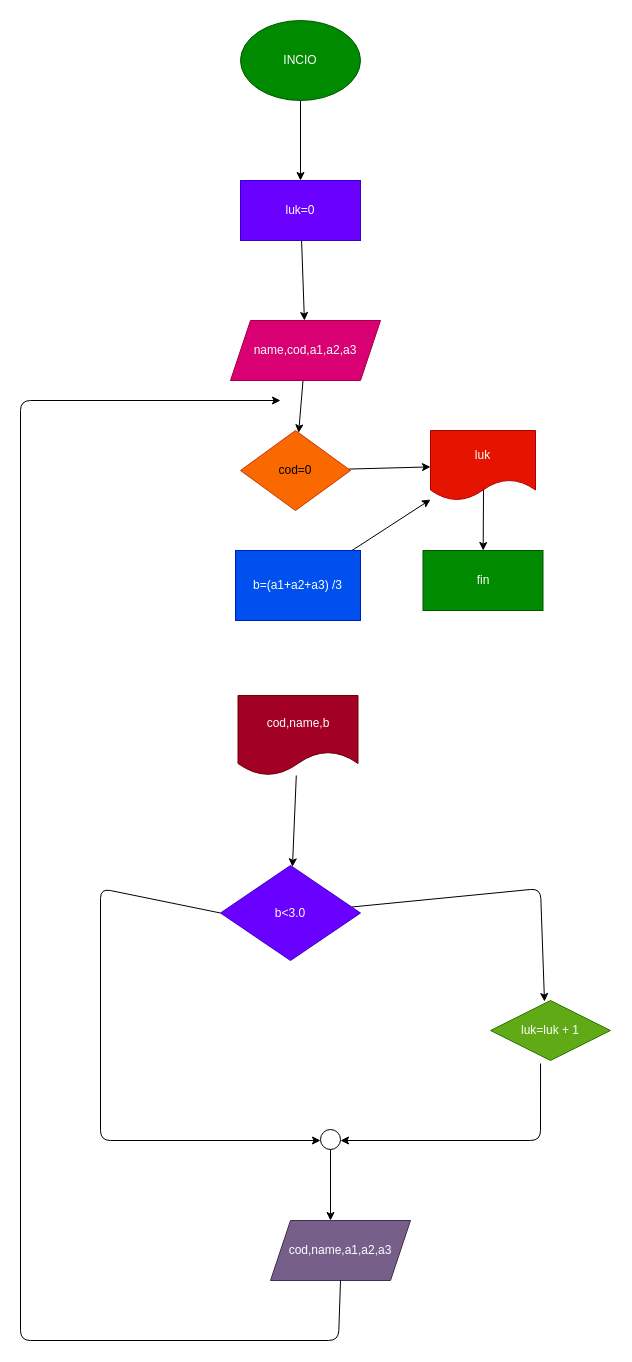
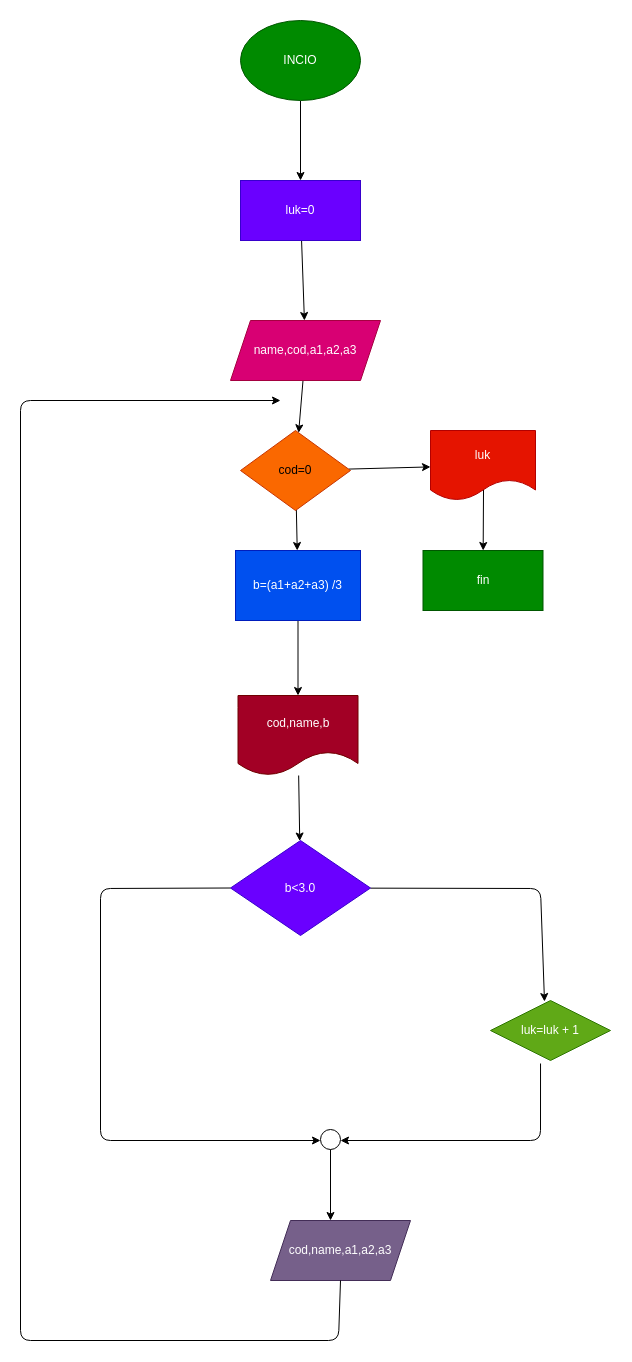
none -> (297, 527)
(388, 527) -> (298, 655)
(291, 913) -> (301, 888)
